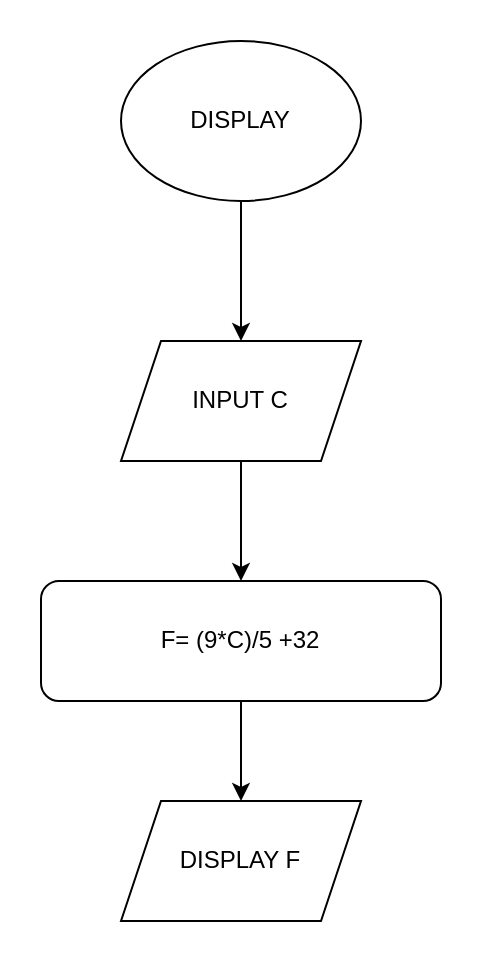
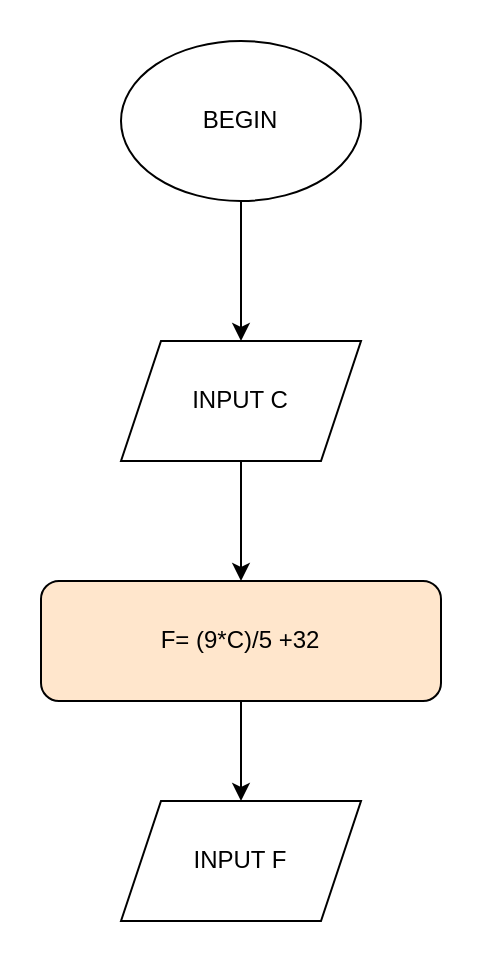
(241, 121) -> (241, 121)
(241, 641) -> (241, 641)
(241, 861) -> (241, 861)
